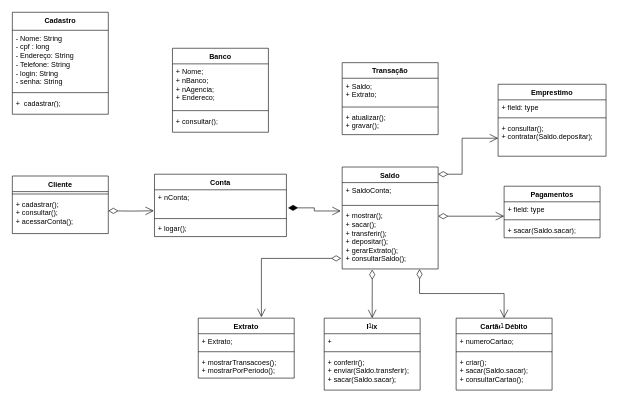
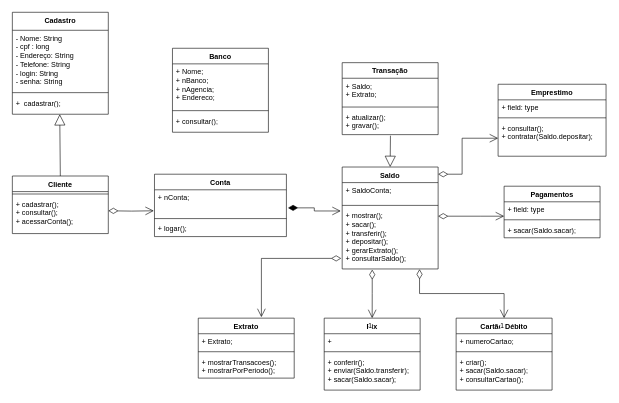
none -> (390, 146)
none -> (60, 151)
